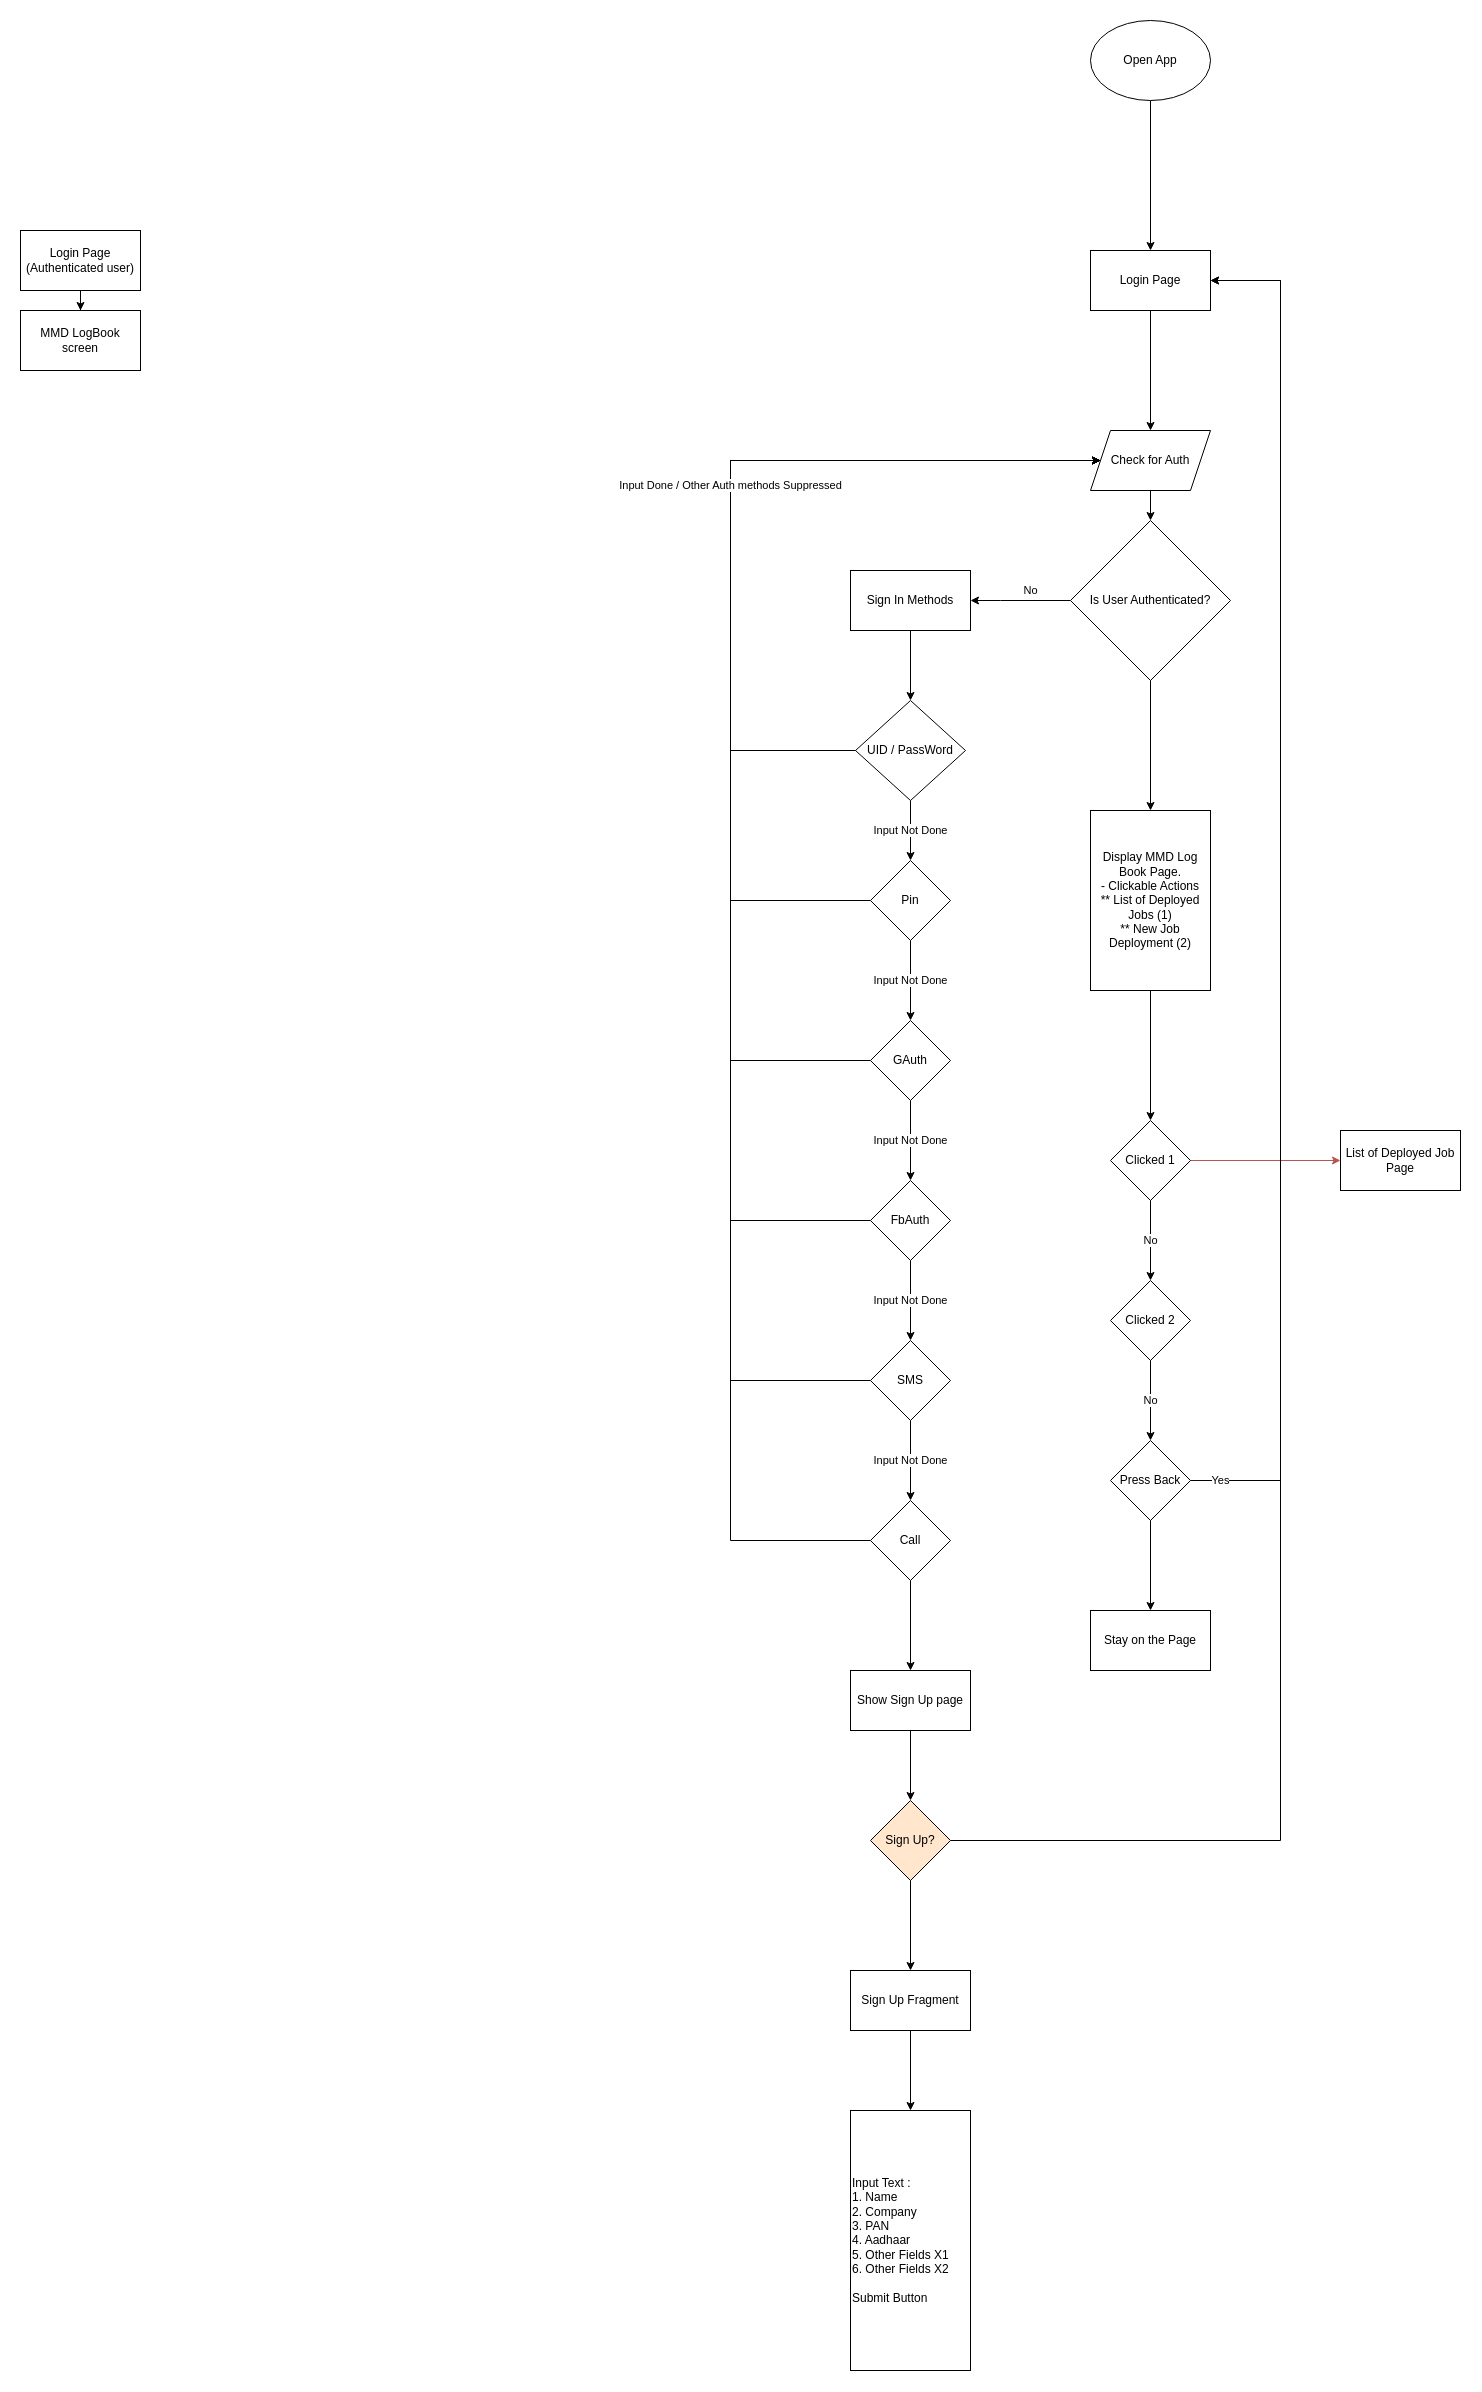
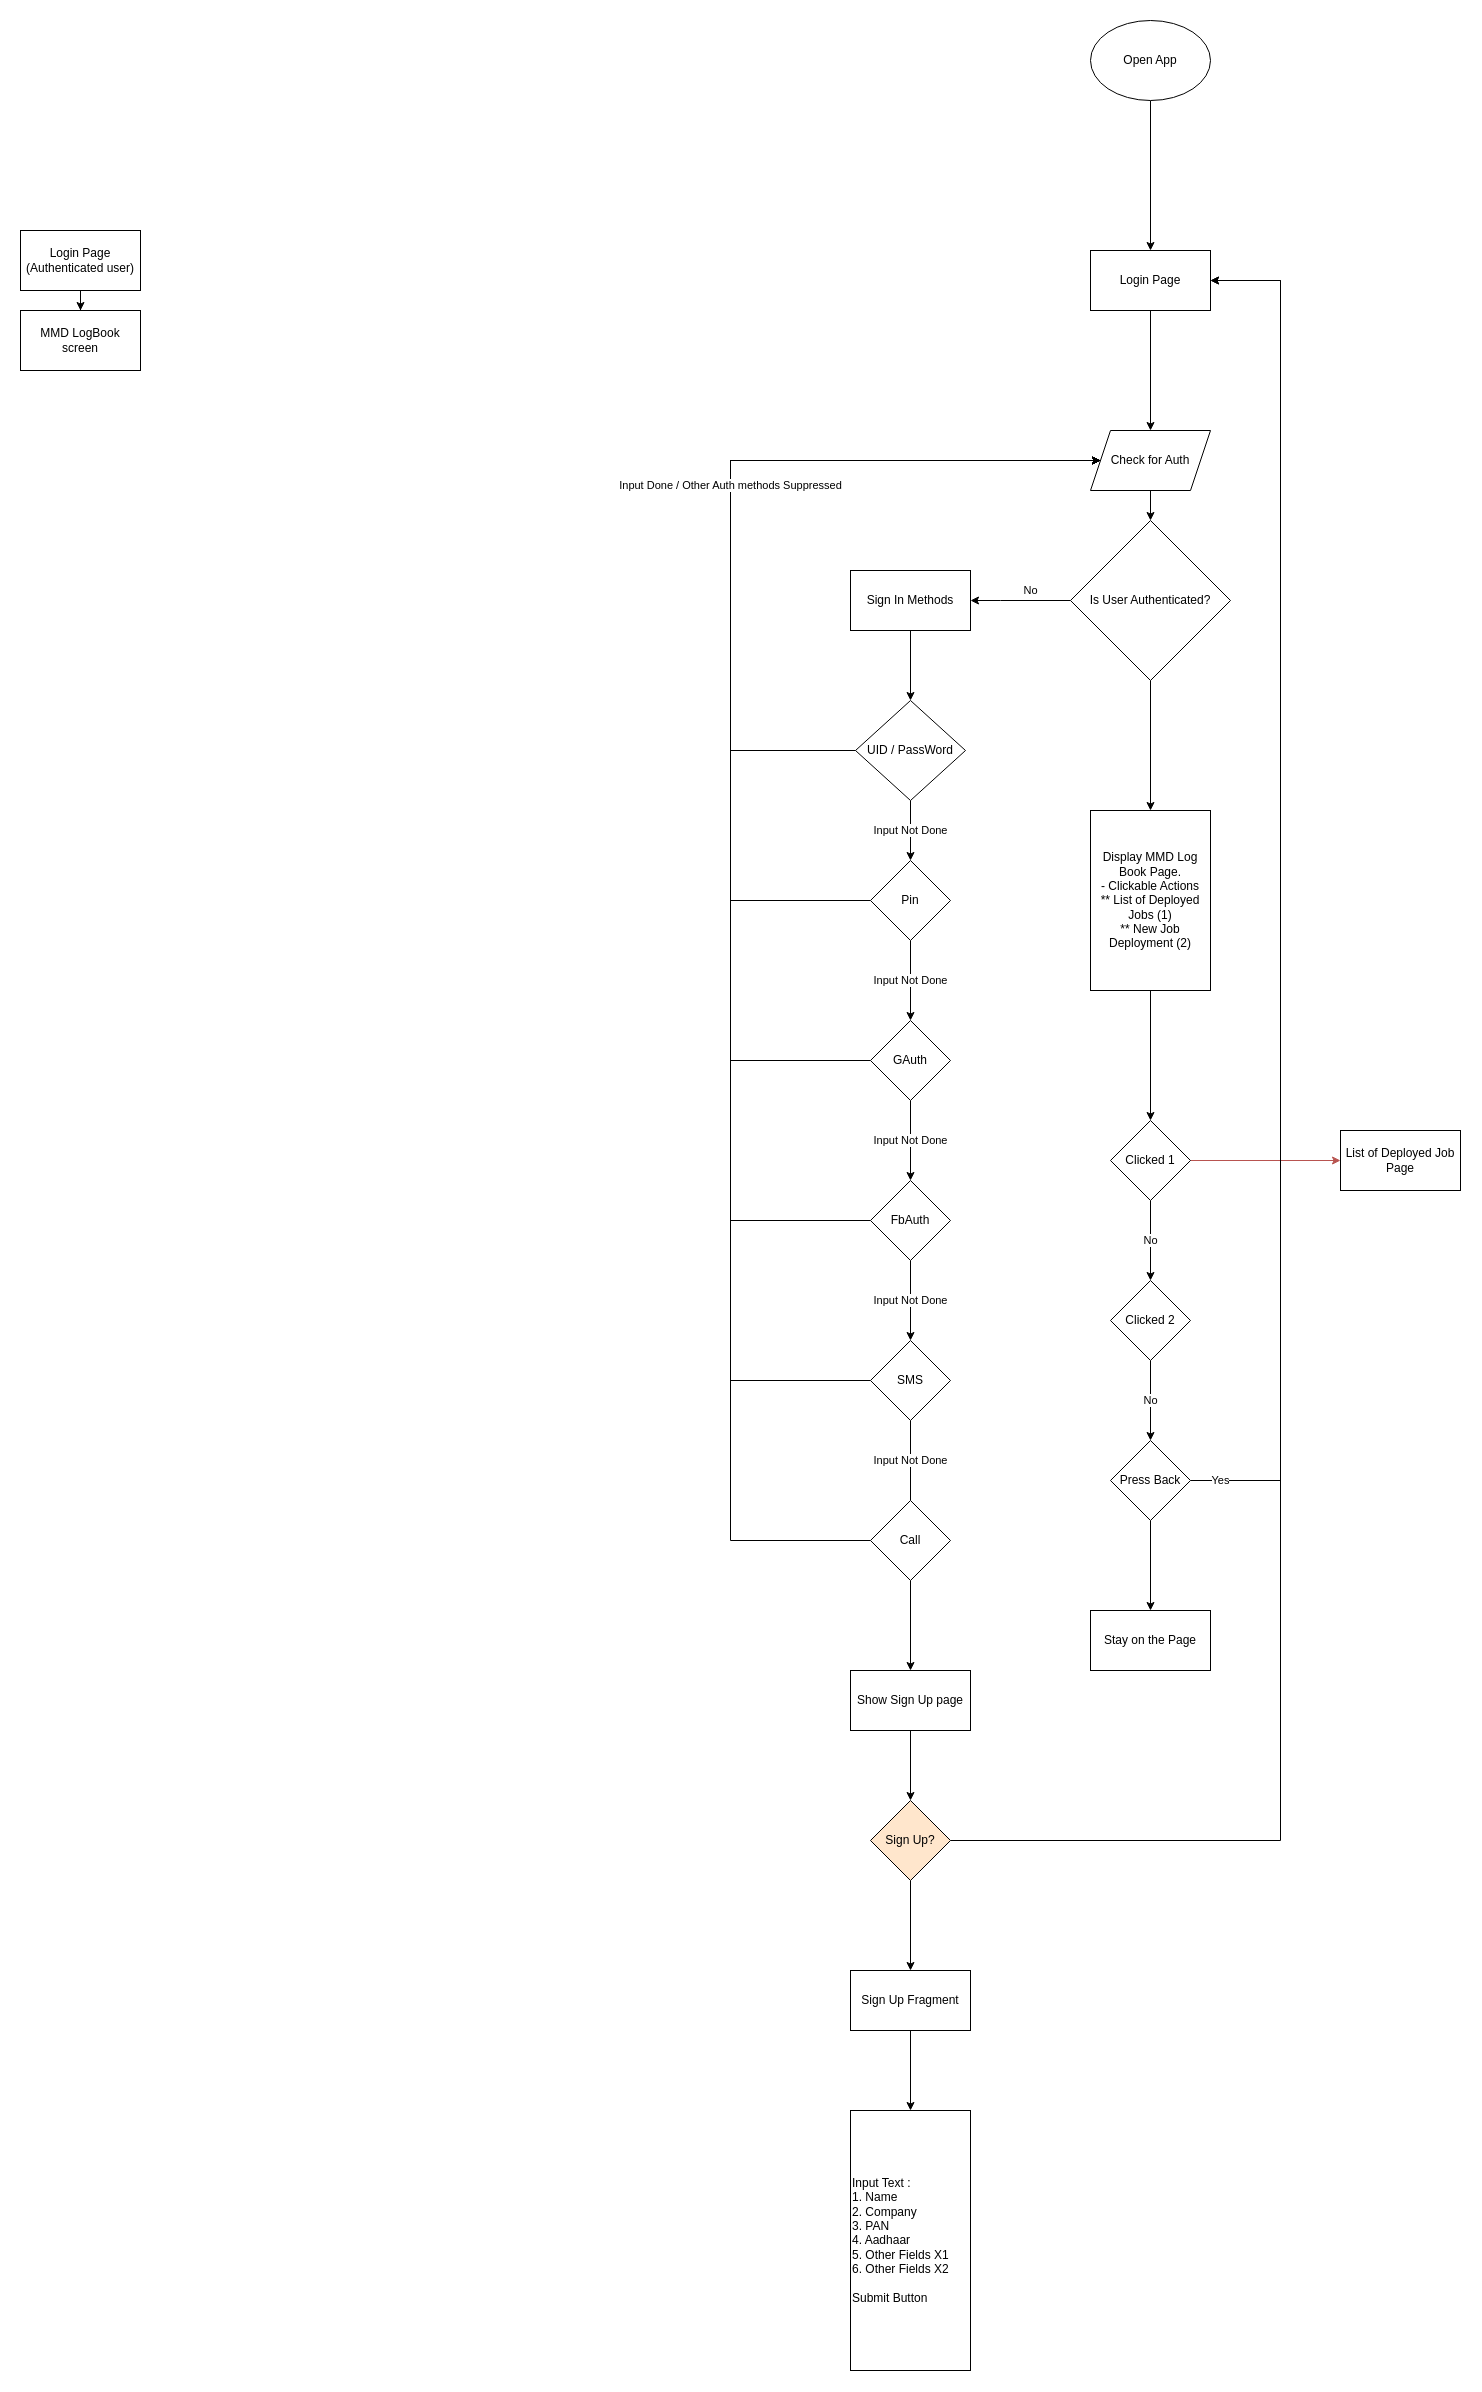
(911, 1492) -> (911, 1495)
